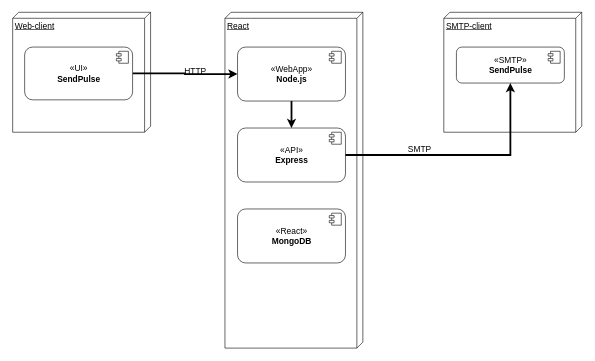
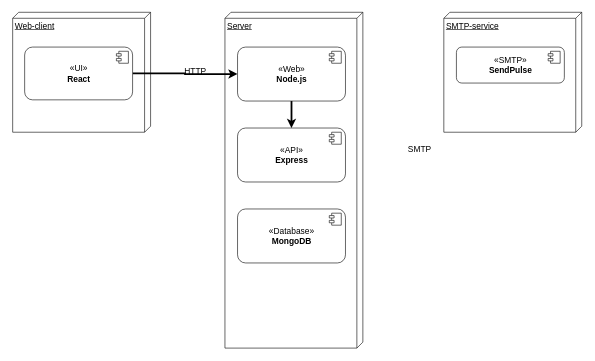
(239, 26) -> (241, 26)
(470, 26) -> (473, 26)
(79, 74) -> (79, 74)
(292, 74) -> (292, 74)
(460, 155) -> none
(292, 236) -> (292, 236)
